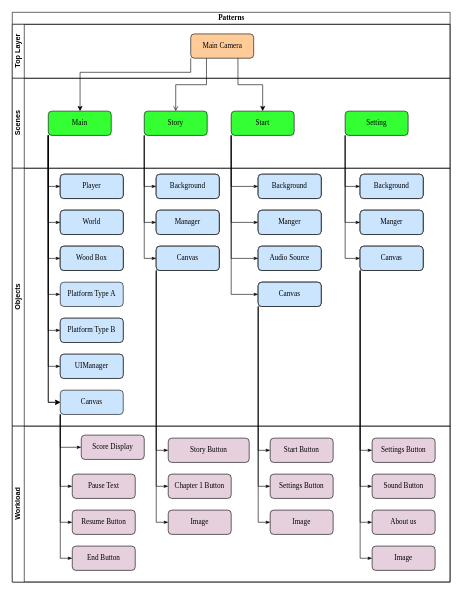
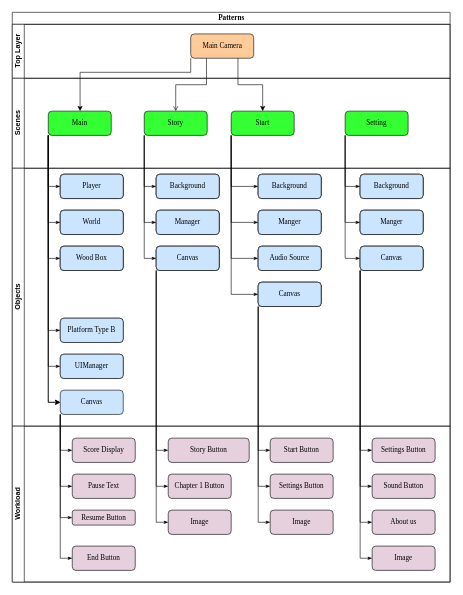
(54, 294) -> none
(92, 294) -> none
(113, 447) -> (104, 450)
(104, 522) -> (104, 518)
